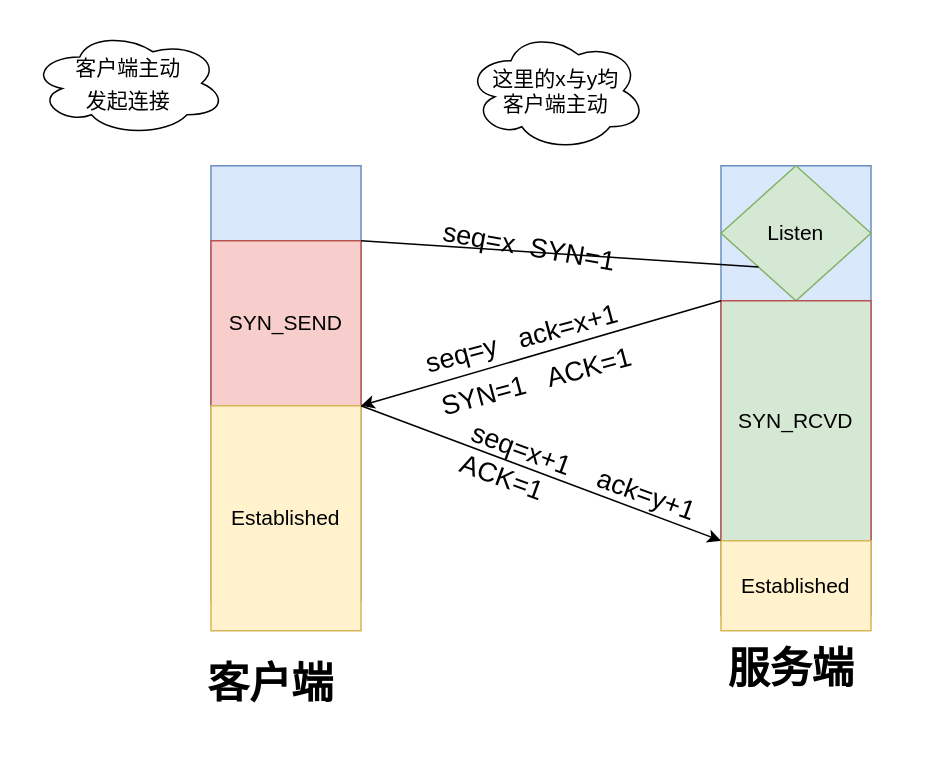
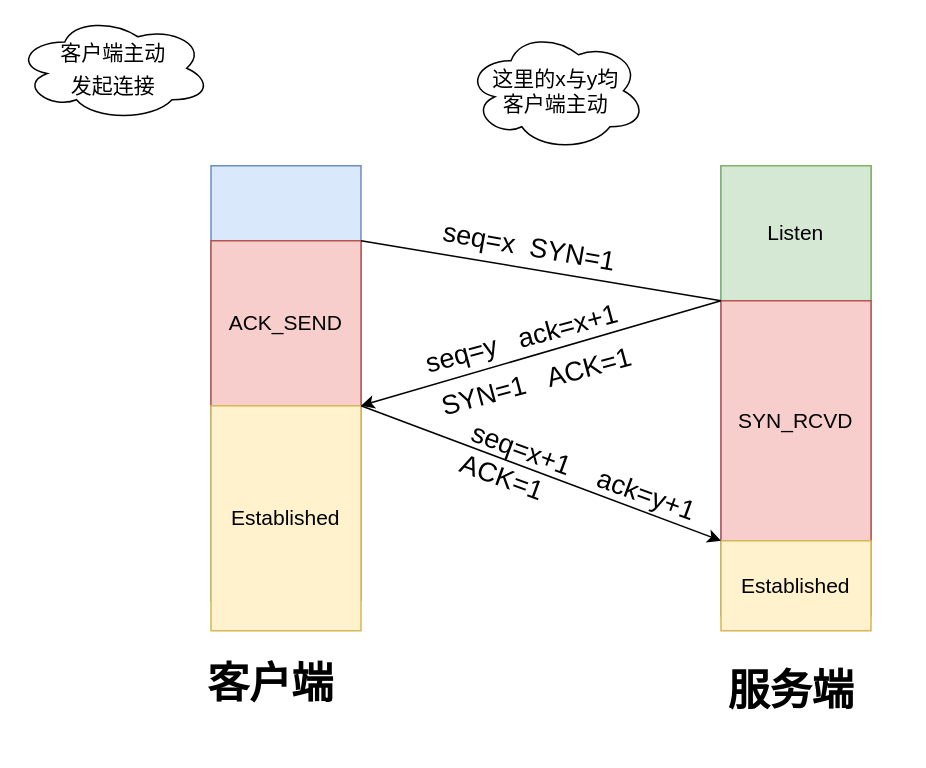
(128, 83) -> (113, 68)
(796, 233) -> (796, 233)
(286, 323) -> (286, 323)
(796, 421) -> (796, 421)
(807, 676) -> (807, 698)
